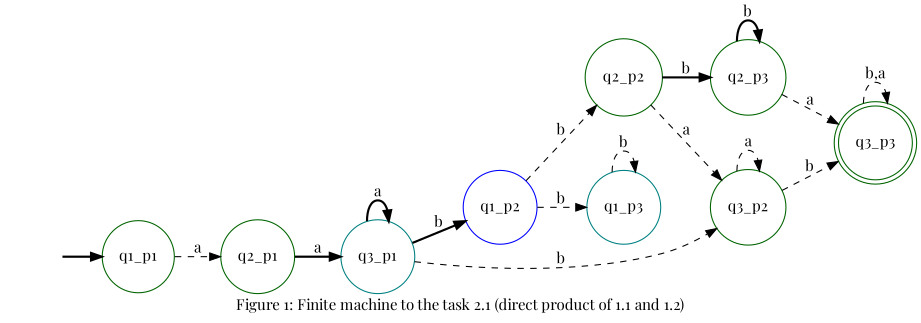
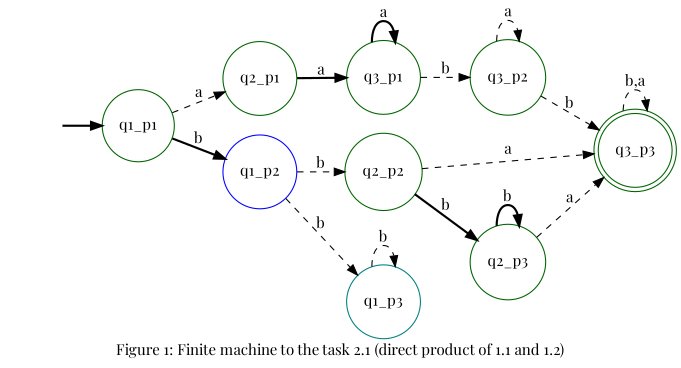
(682, 139) -> (503, 162)
(434, 234) -> (194, 147)
(378, 257) -> (384, 77)
